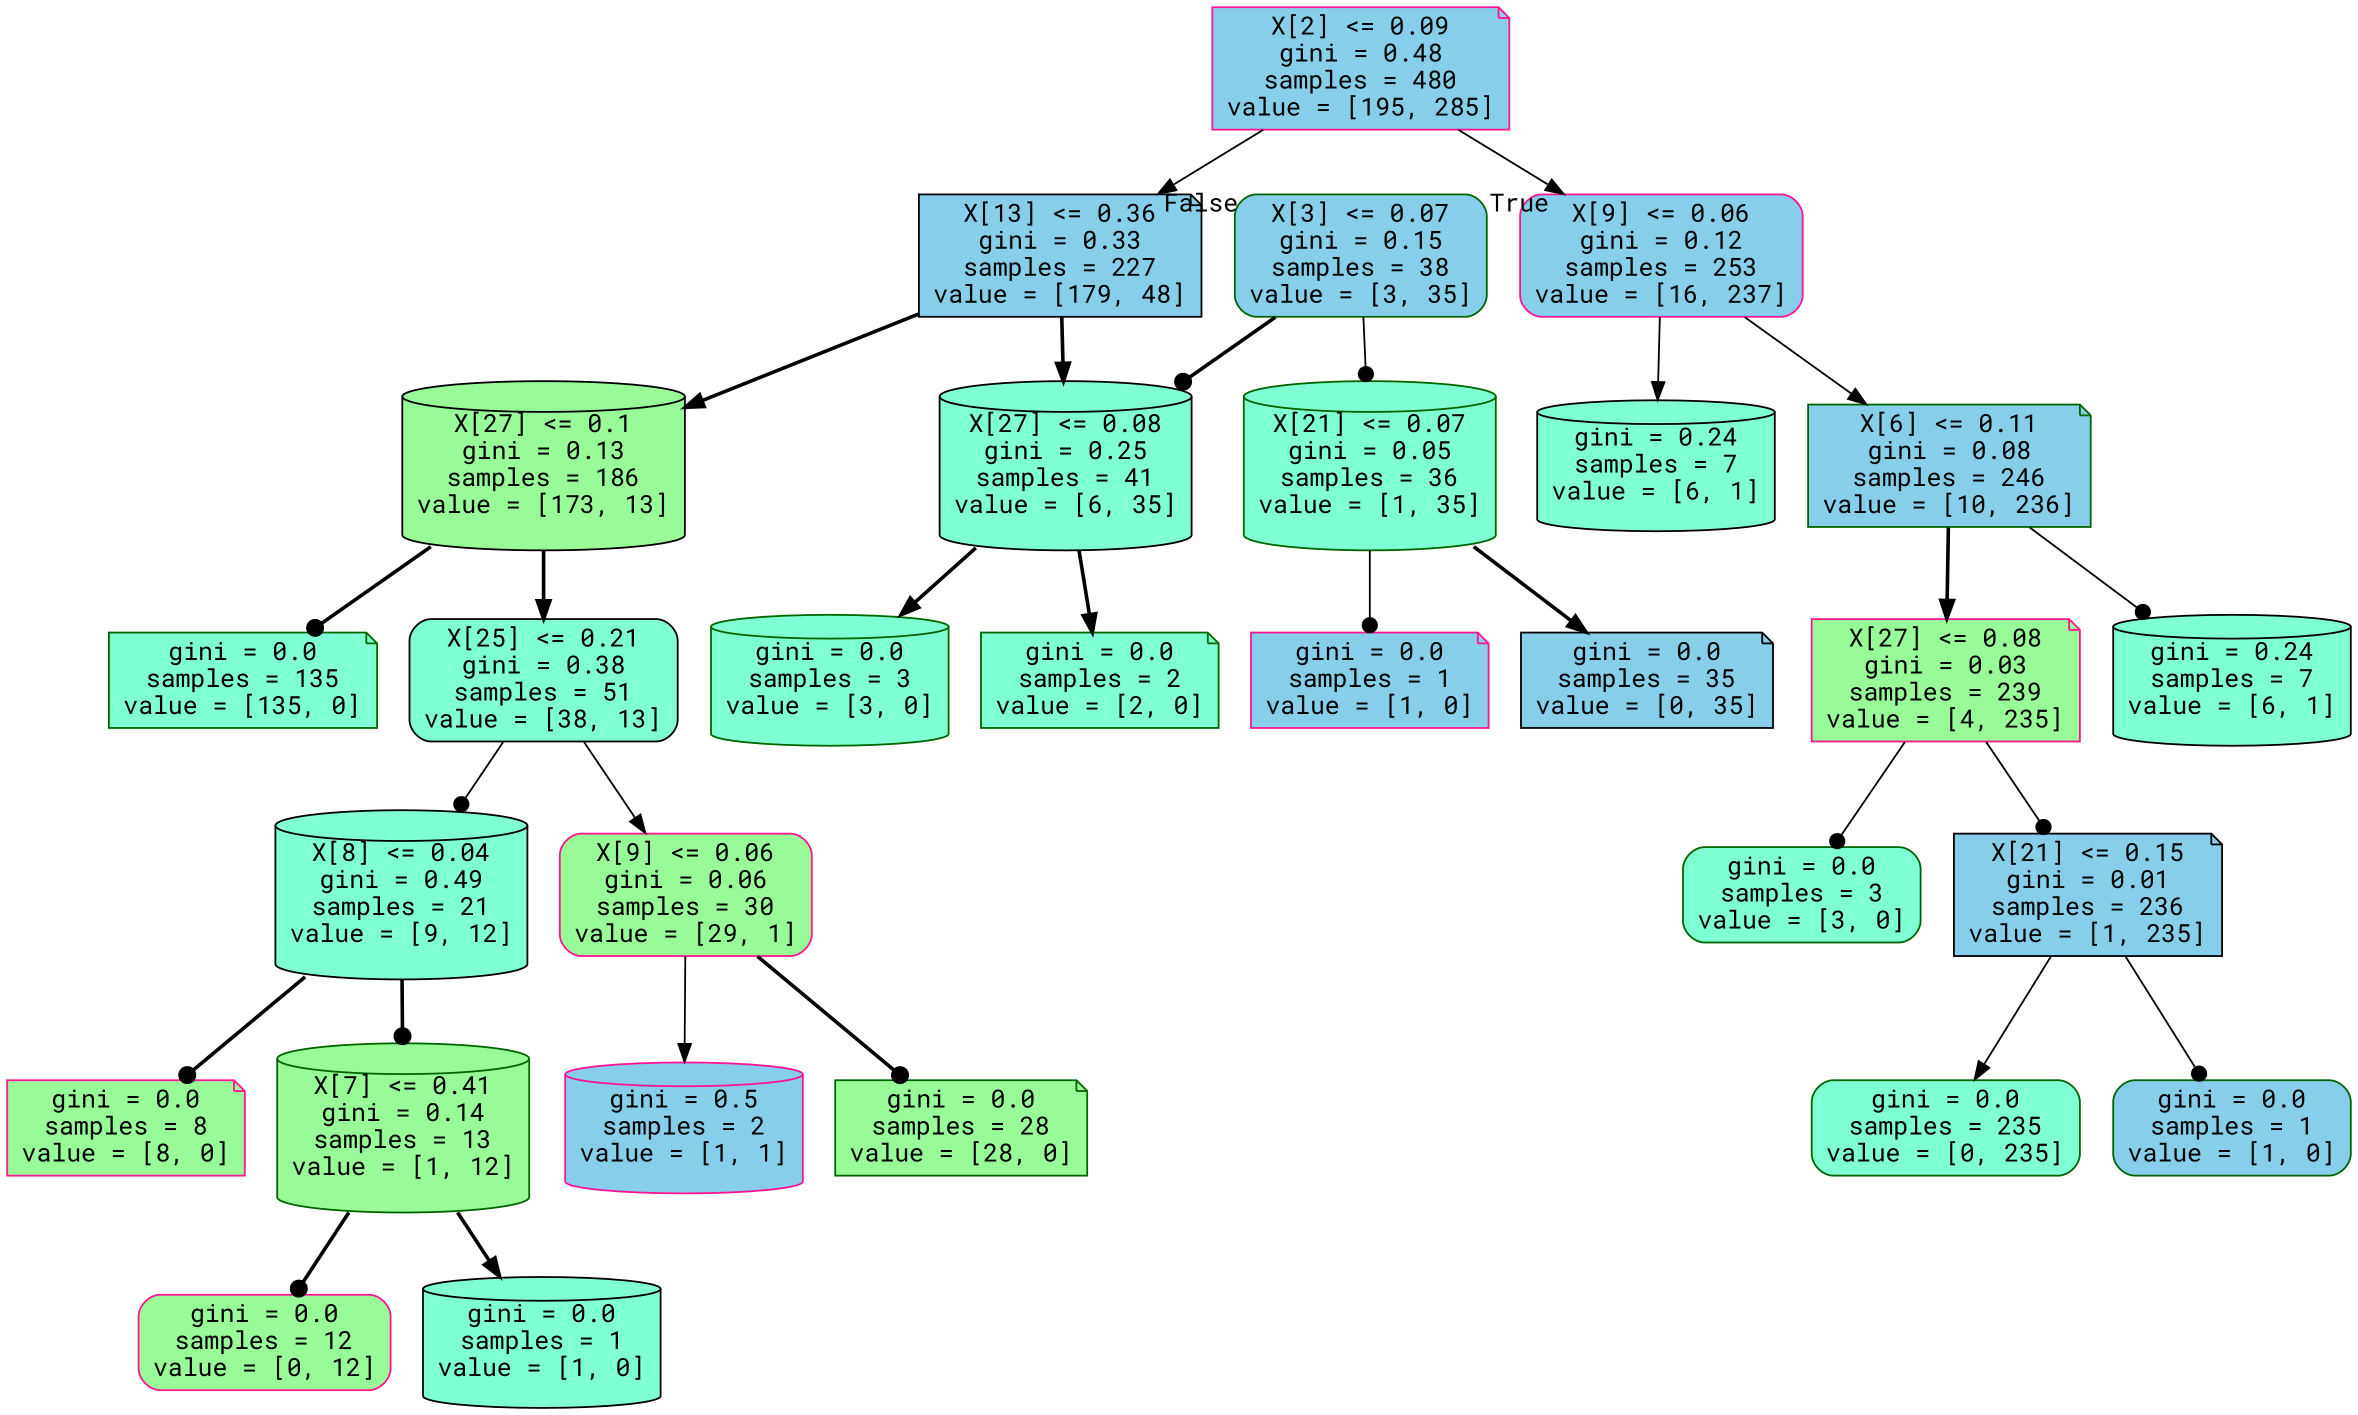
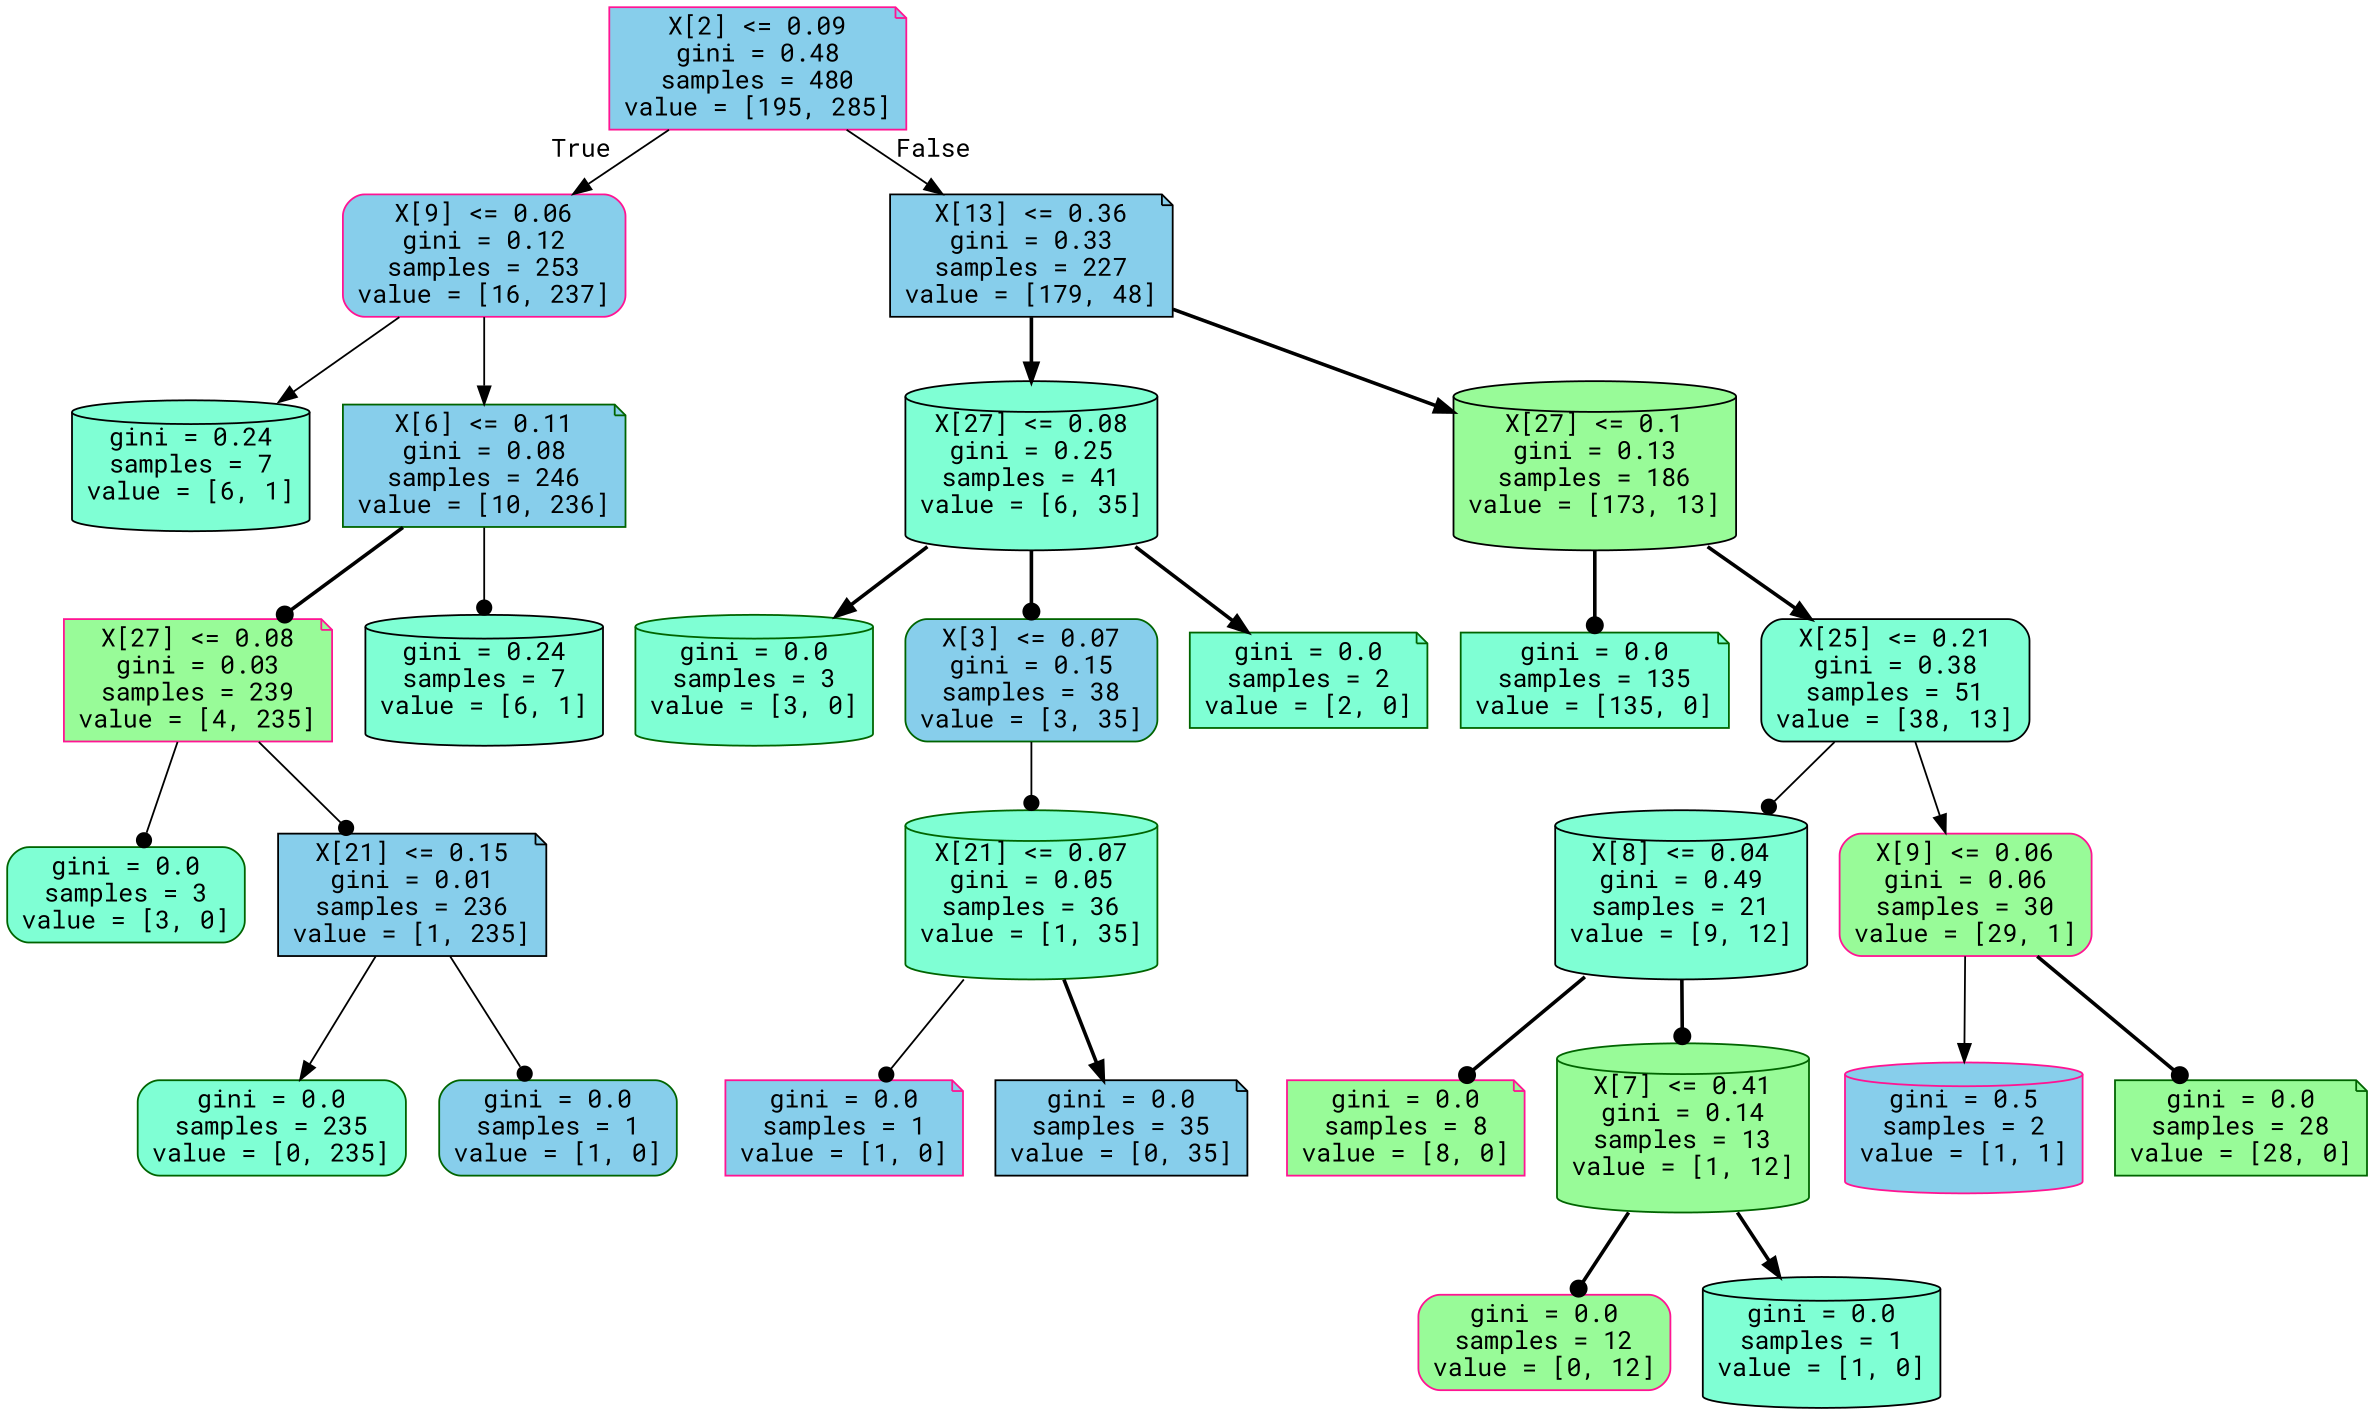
(1232, 347) -> (1031, 577)
(1948, 564) -> (347, 569)
